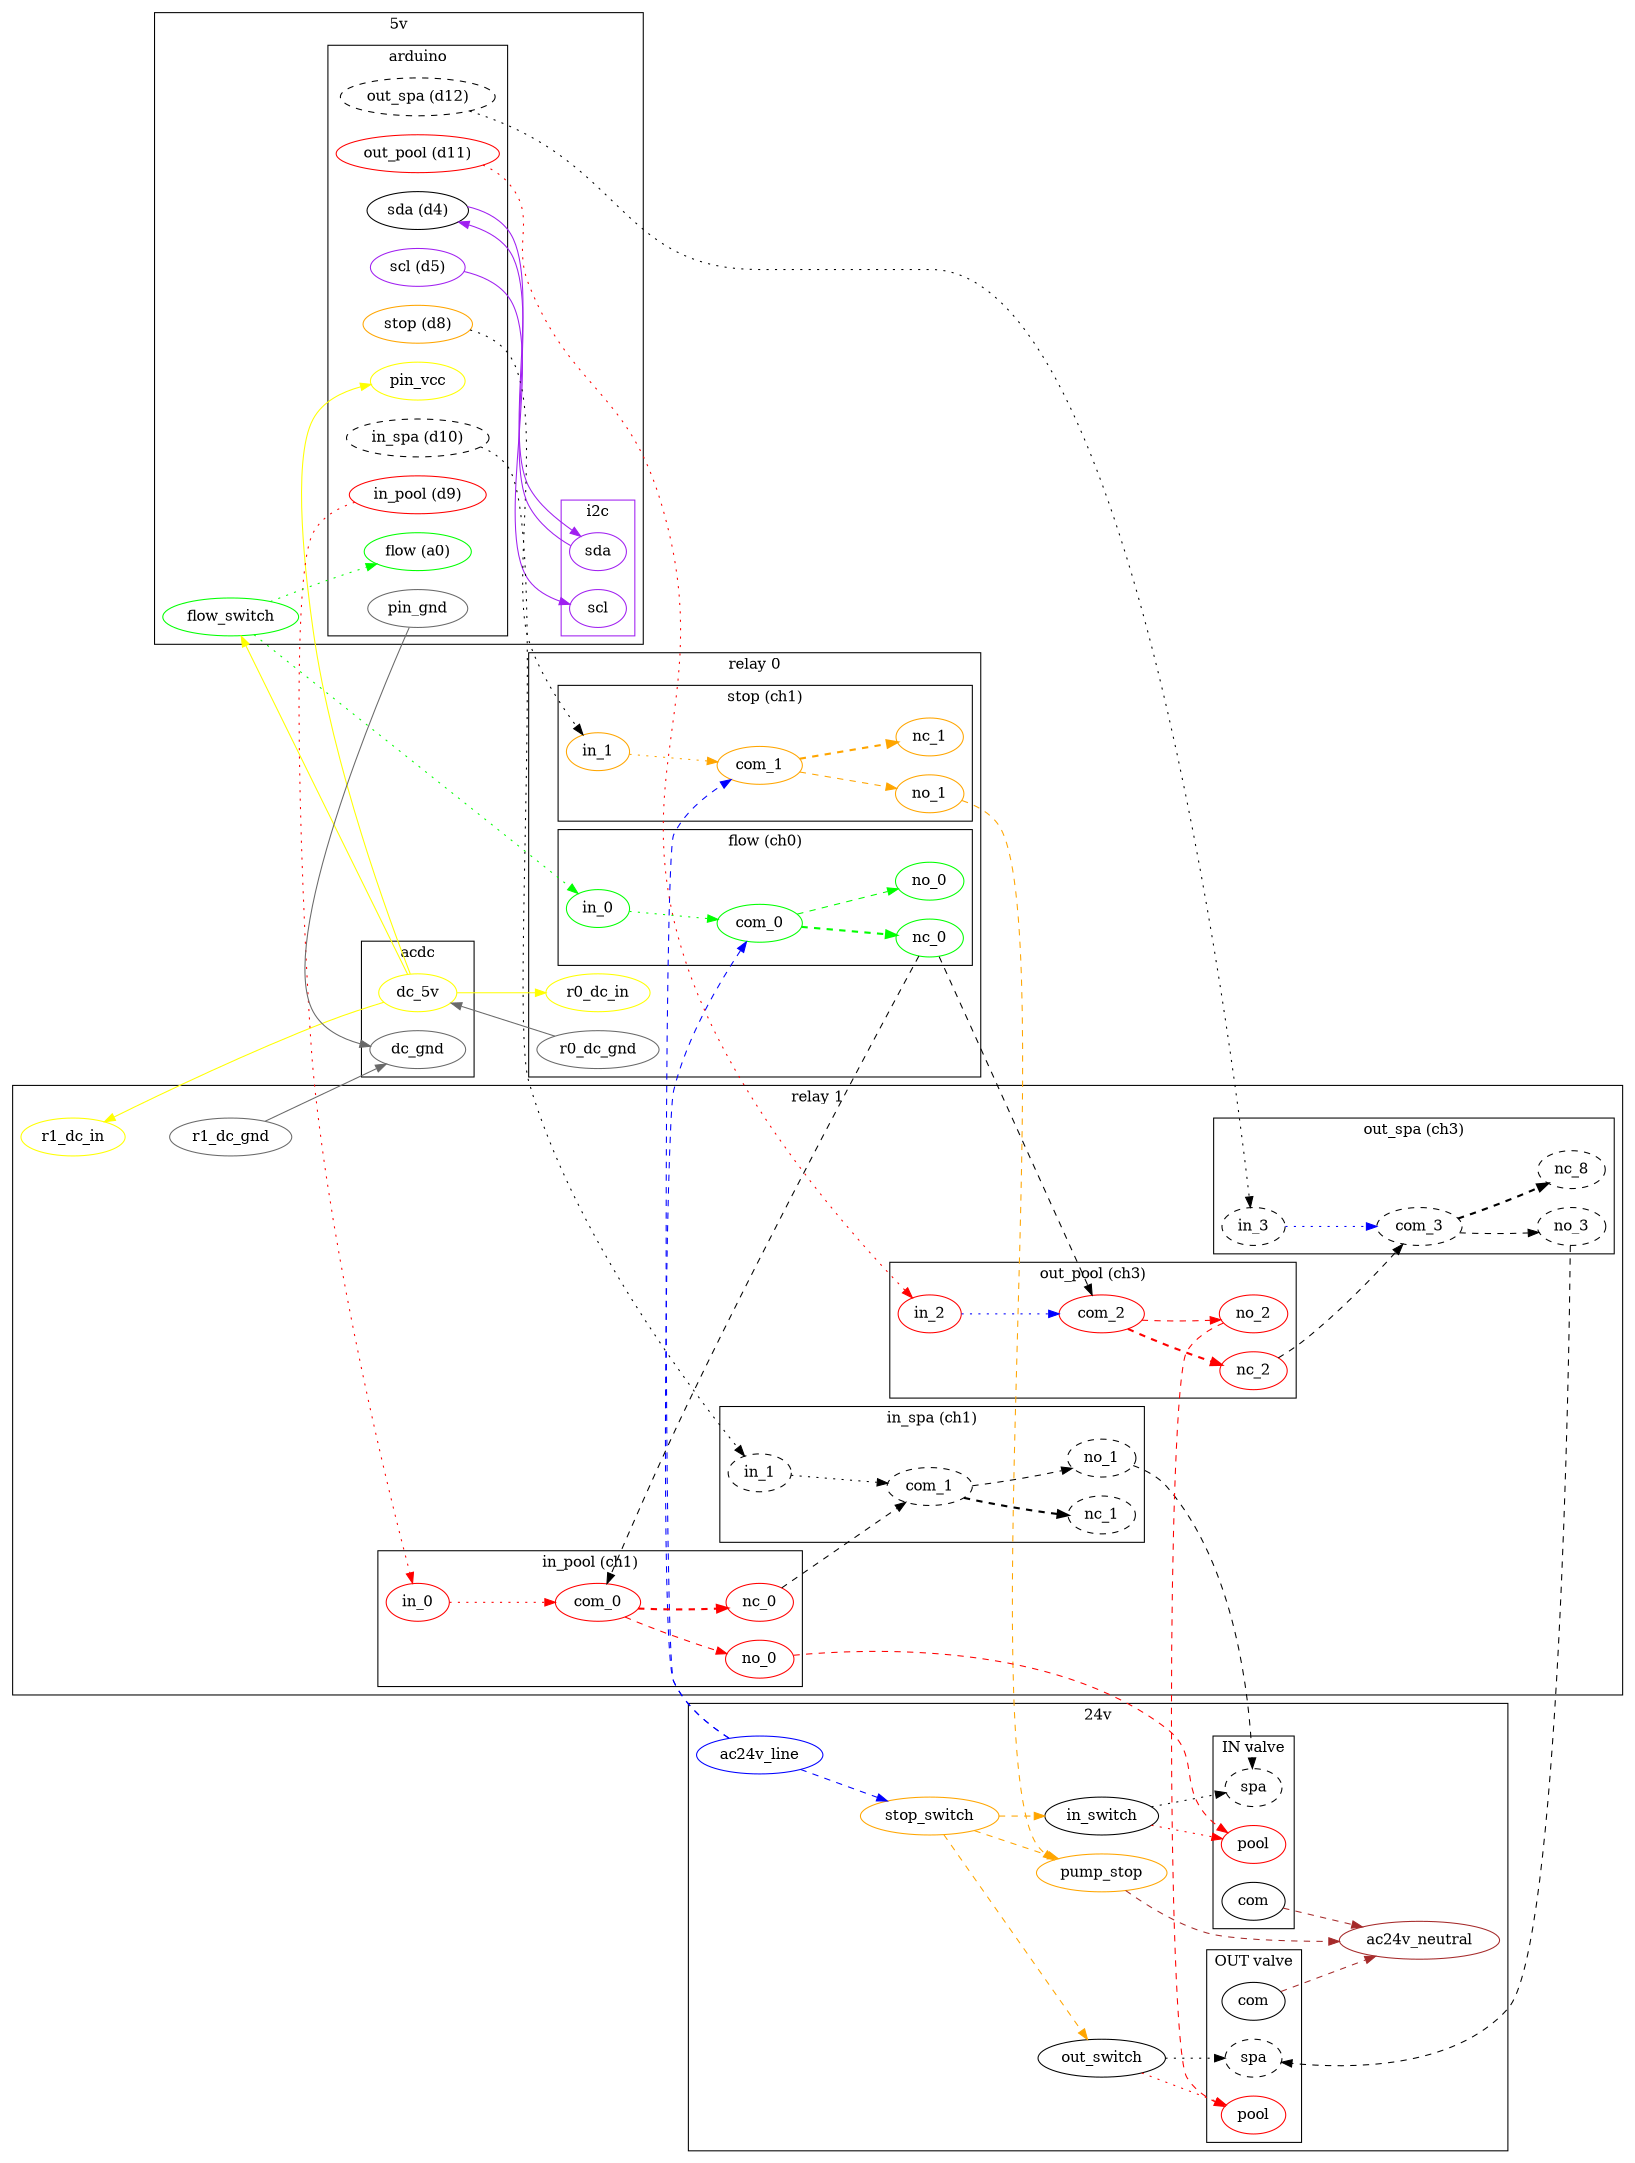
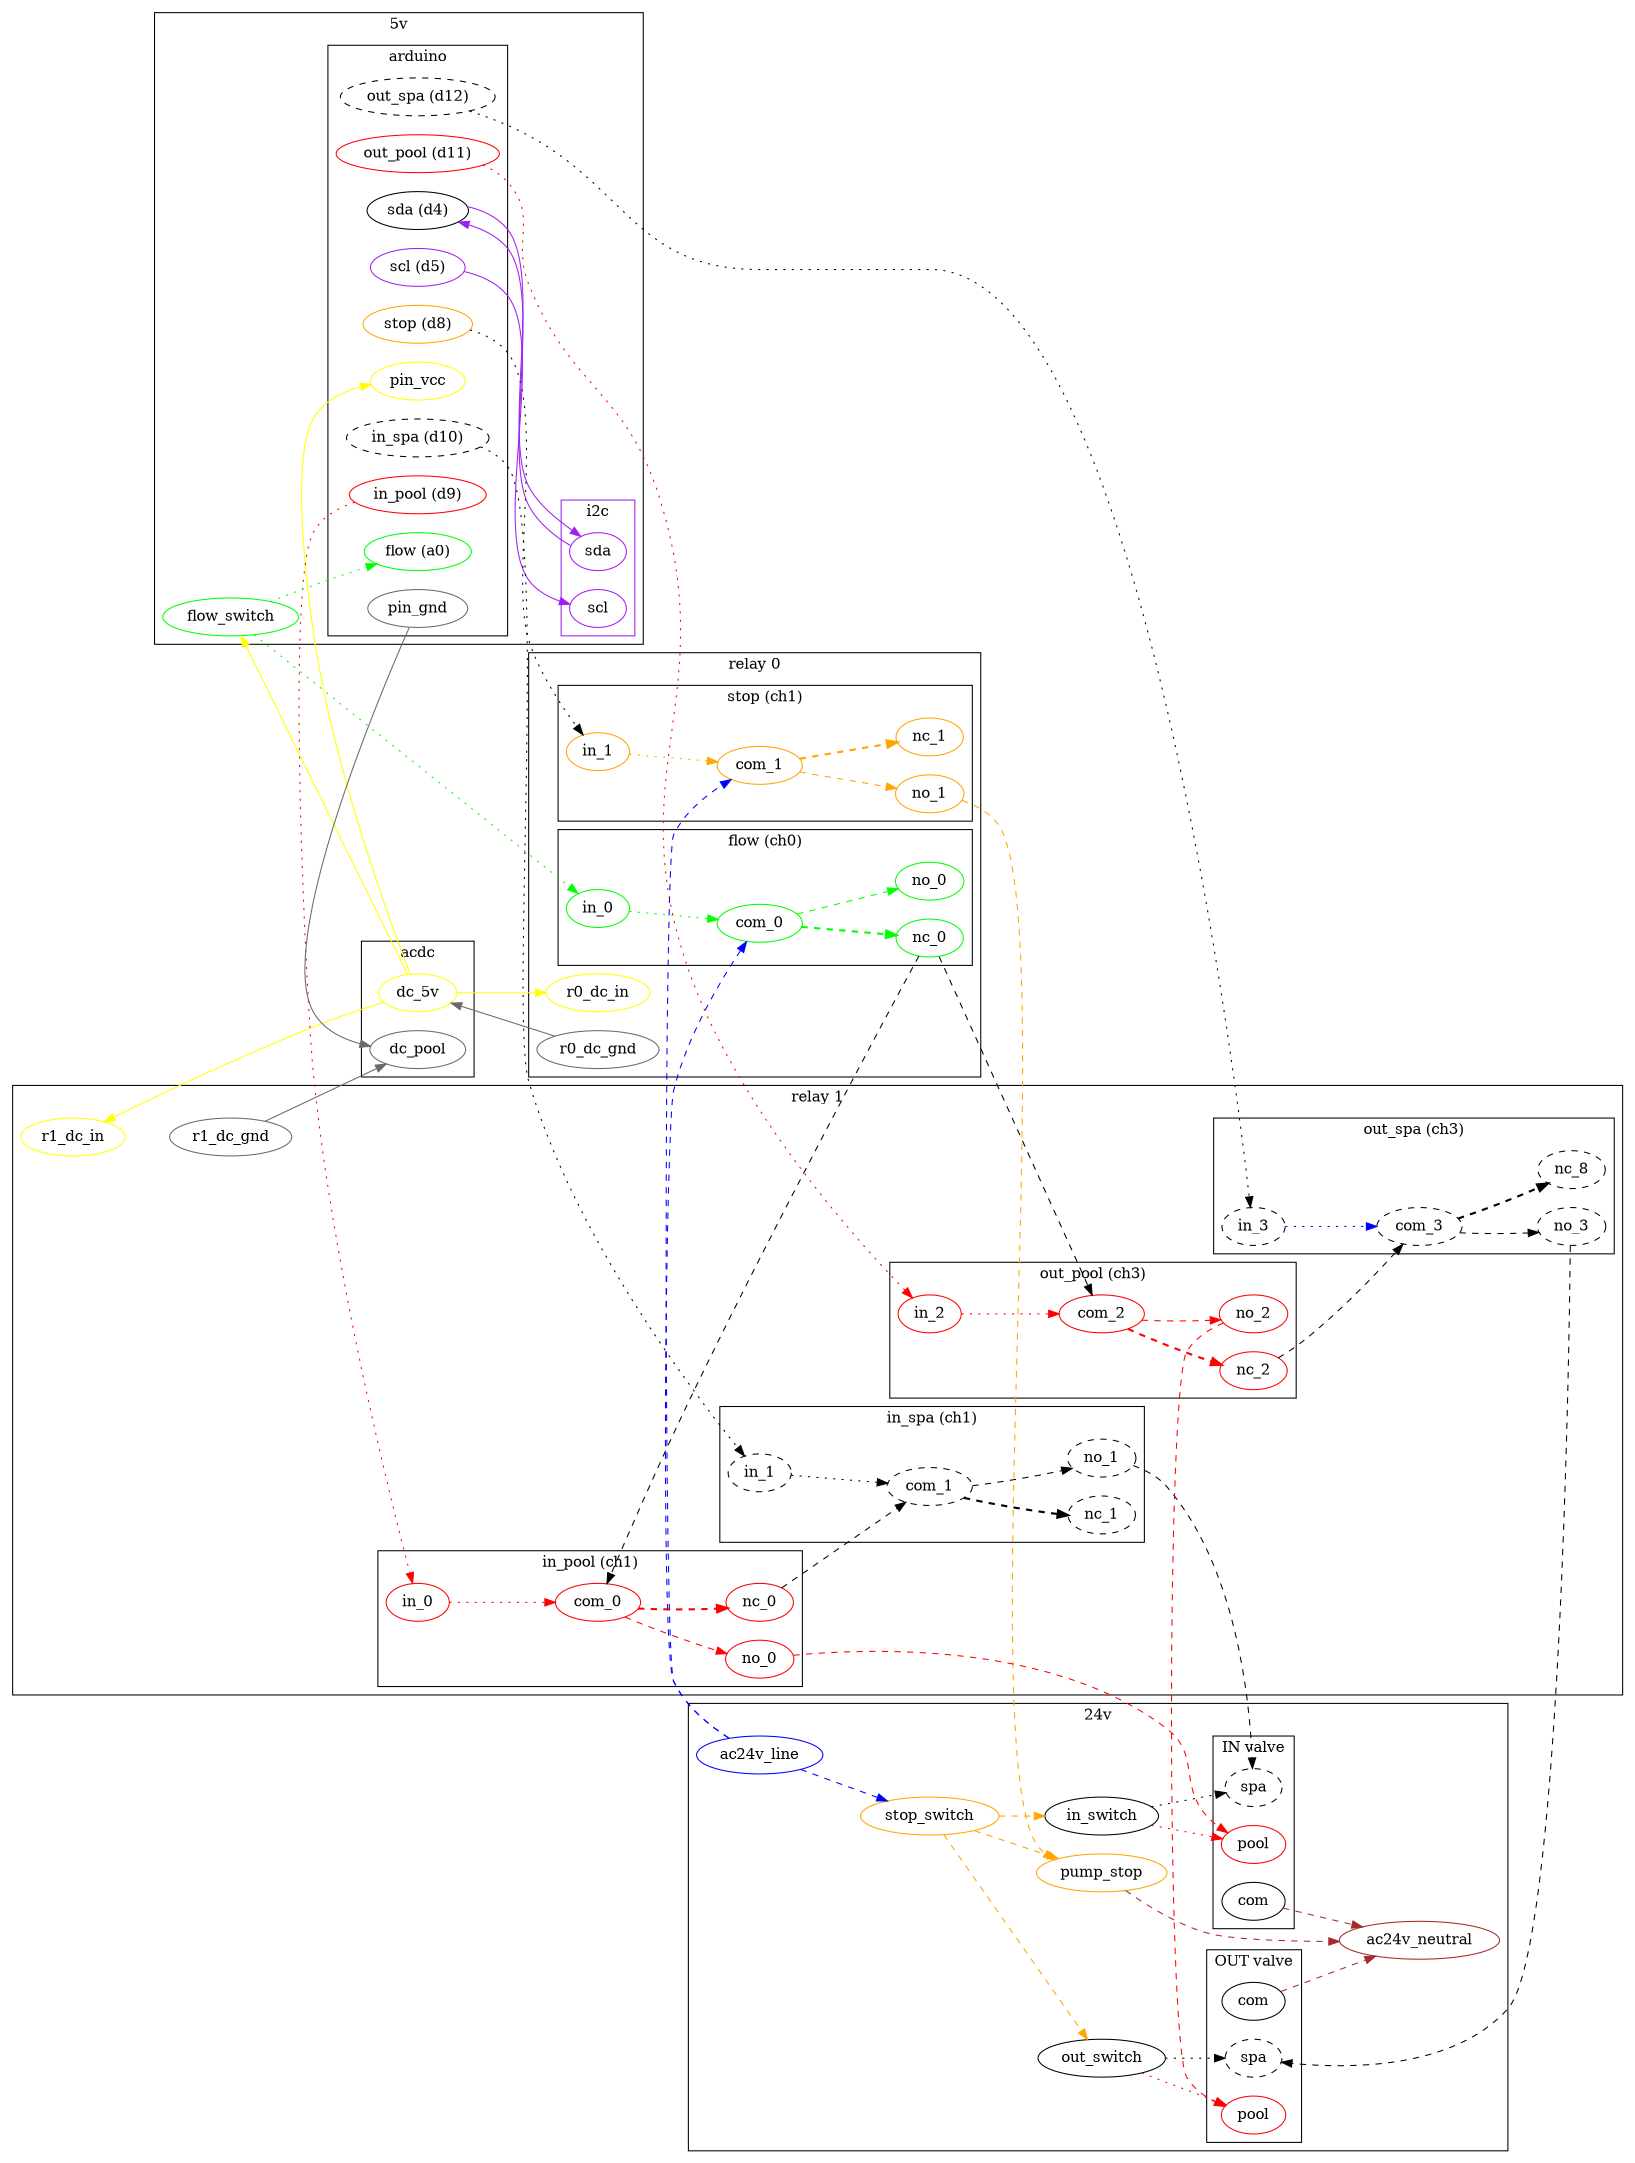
(418, 1050) -> (418, 1050)
(1005, 1314) -> (1005, 1314)
